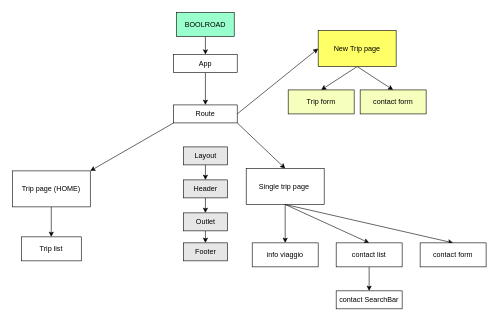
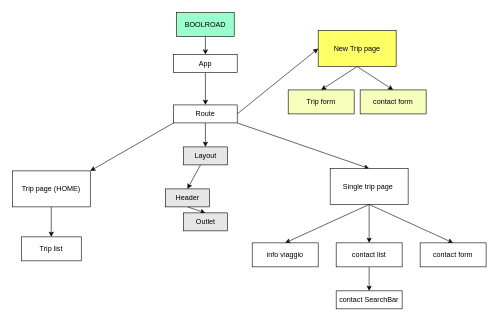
none -> (206, 133)
(285, 186) -> (369, 186)
(206, 189) -> (188, 198)
(206, 235) -> none
(206, 252) -> none
